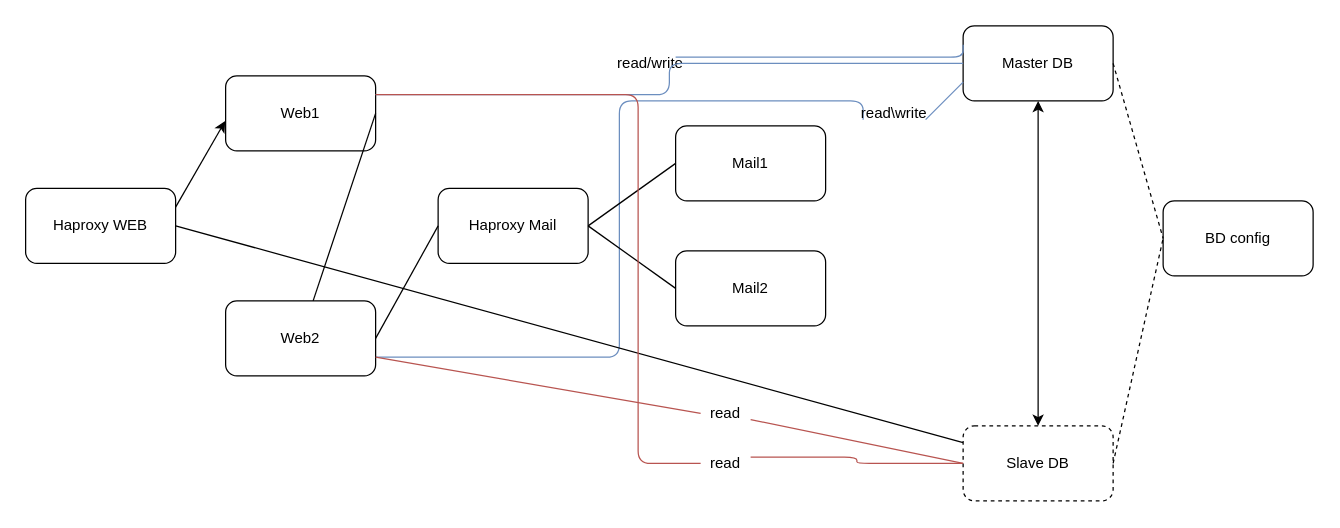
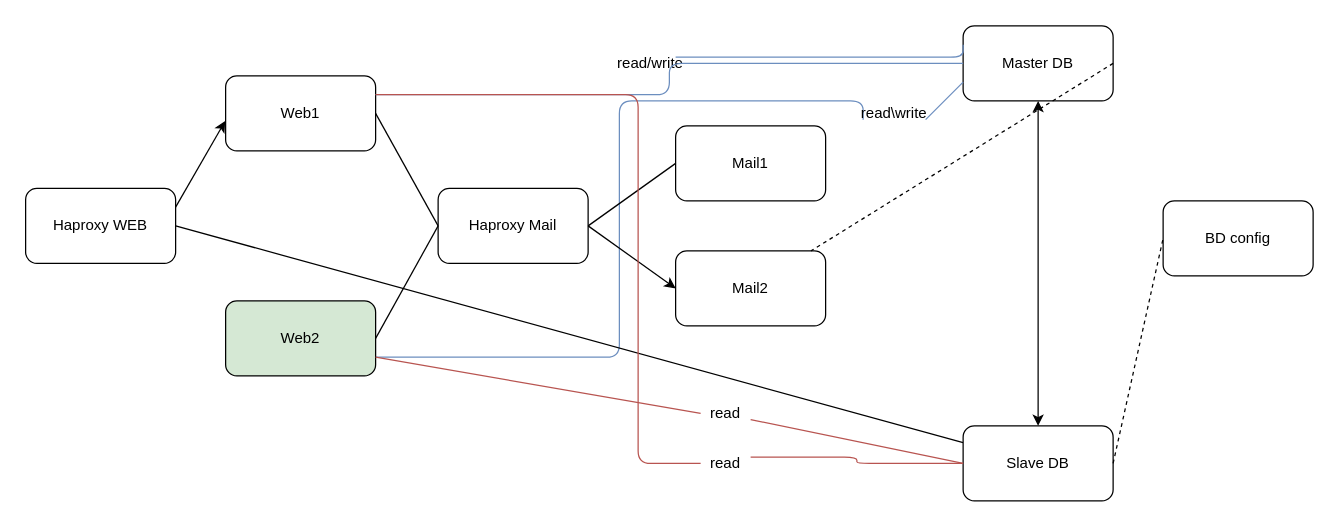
(1138, 149) -> (963, 157)
(345, 206) -> (406, 168)
(670, 284) -> (668, 282)
(301, 338) -> (301, 338)
(1038, 463) -> (1038, 463)
